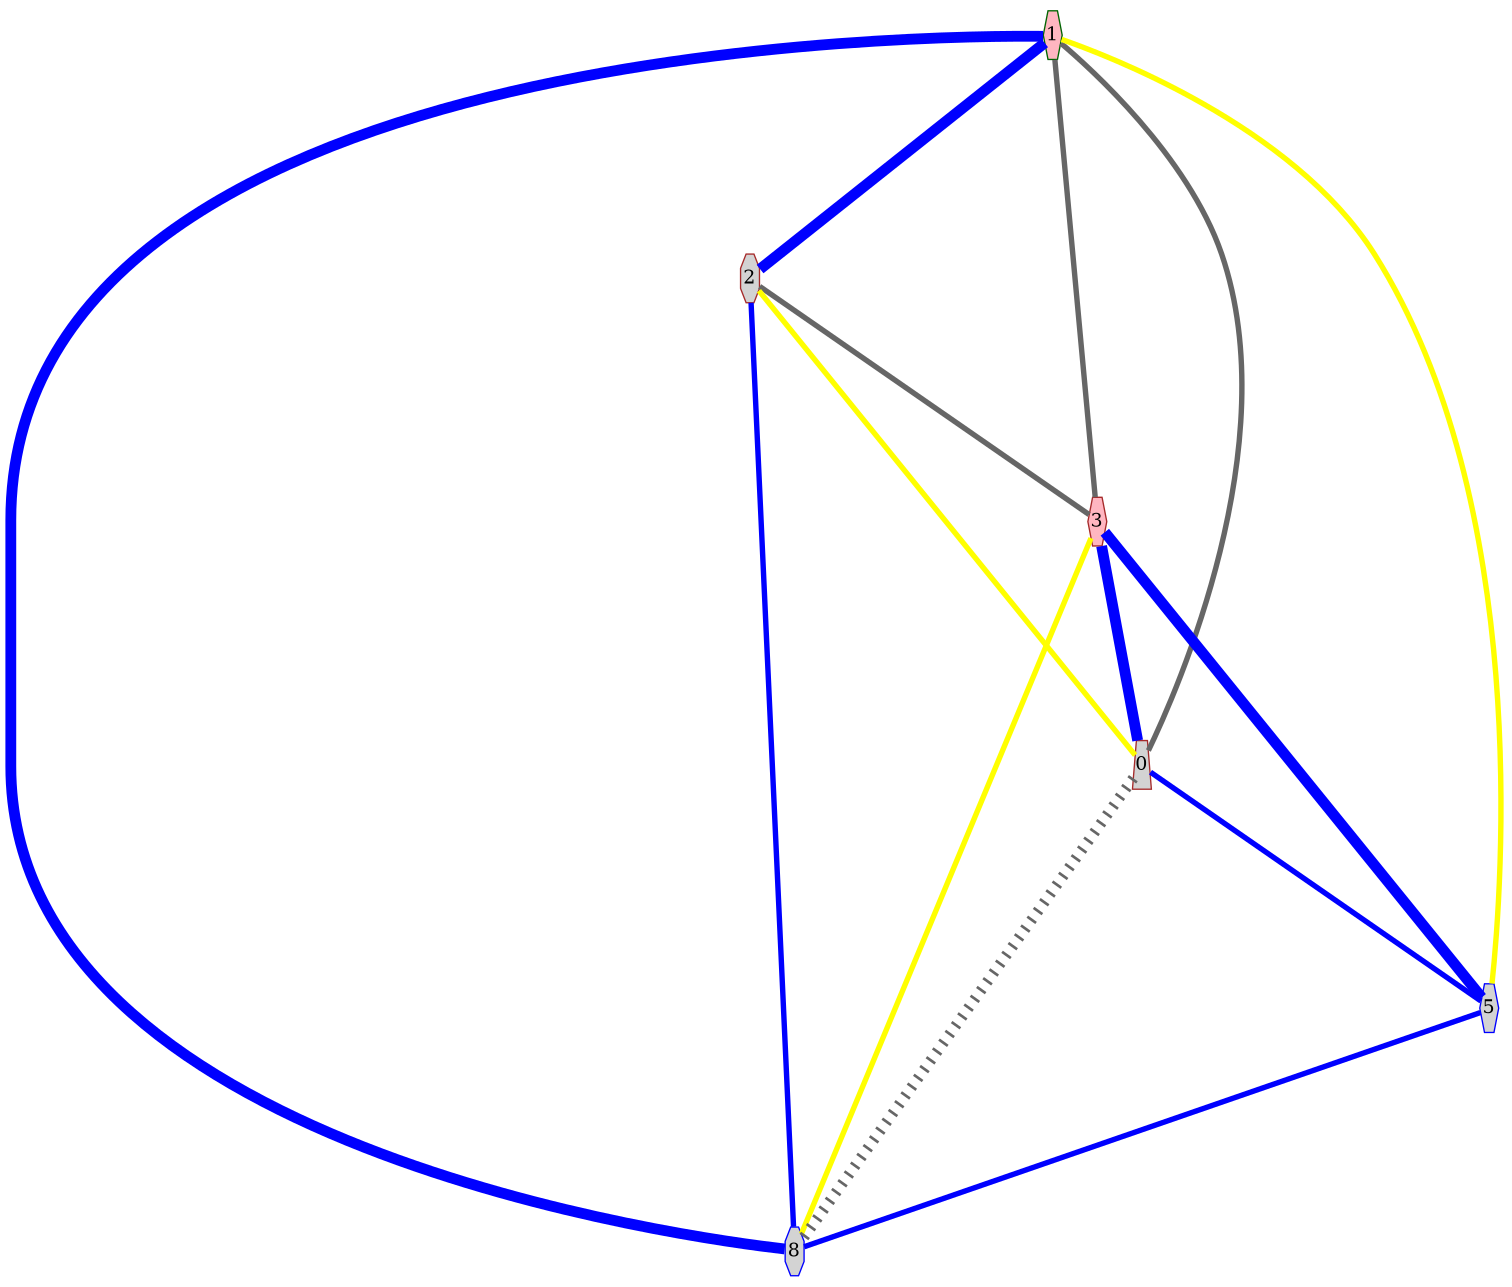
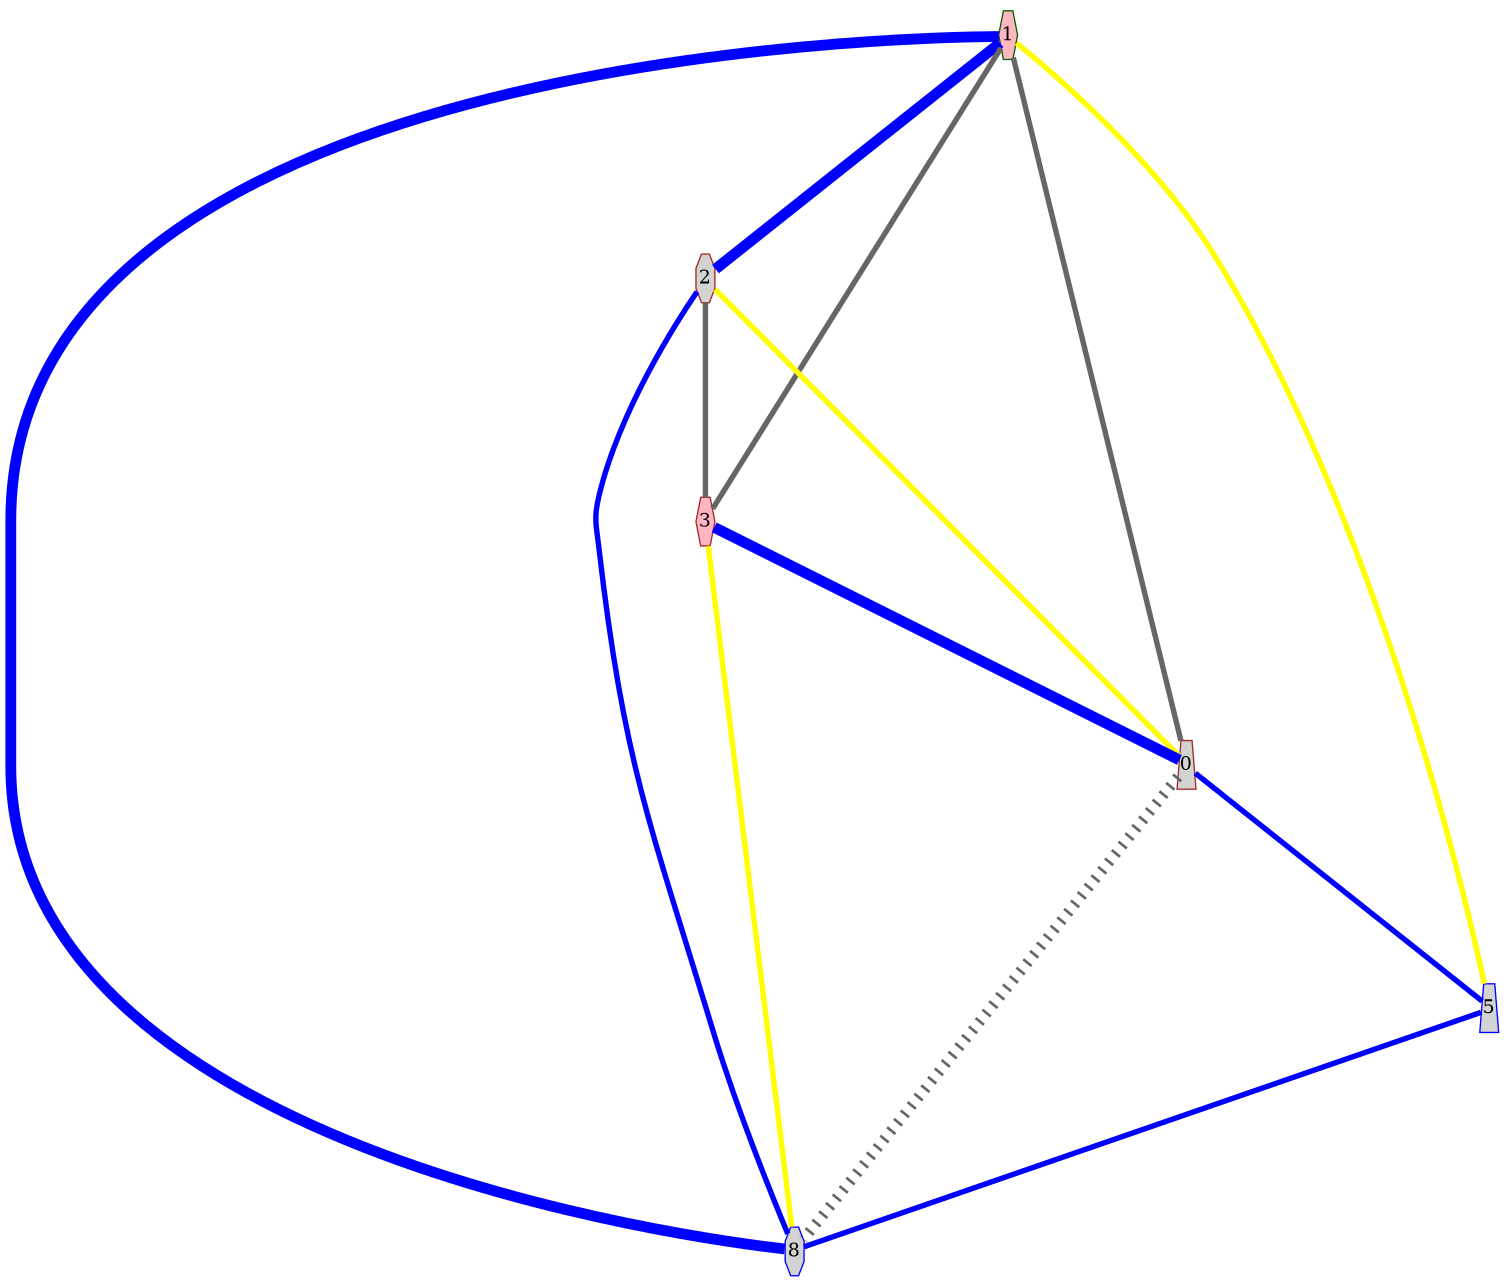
(1293, 765) -> none
(1489, 1008) -> (1489, 1008)
